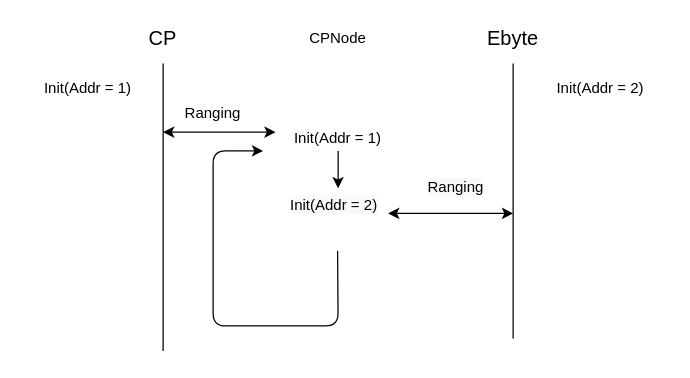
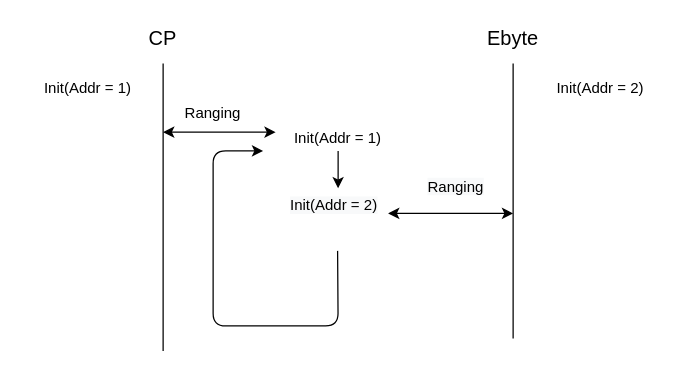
(338, 38) -> none
